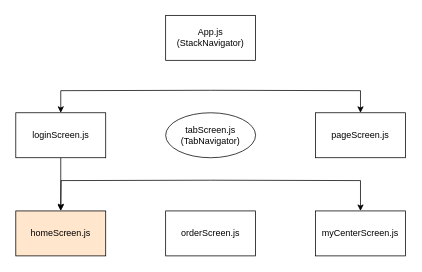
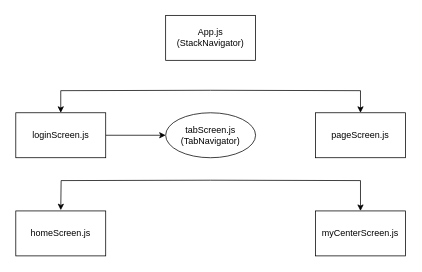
(60, 168) -> (132, 135)
(60, 234) -> (60, 234)
(210, 234) -> none
